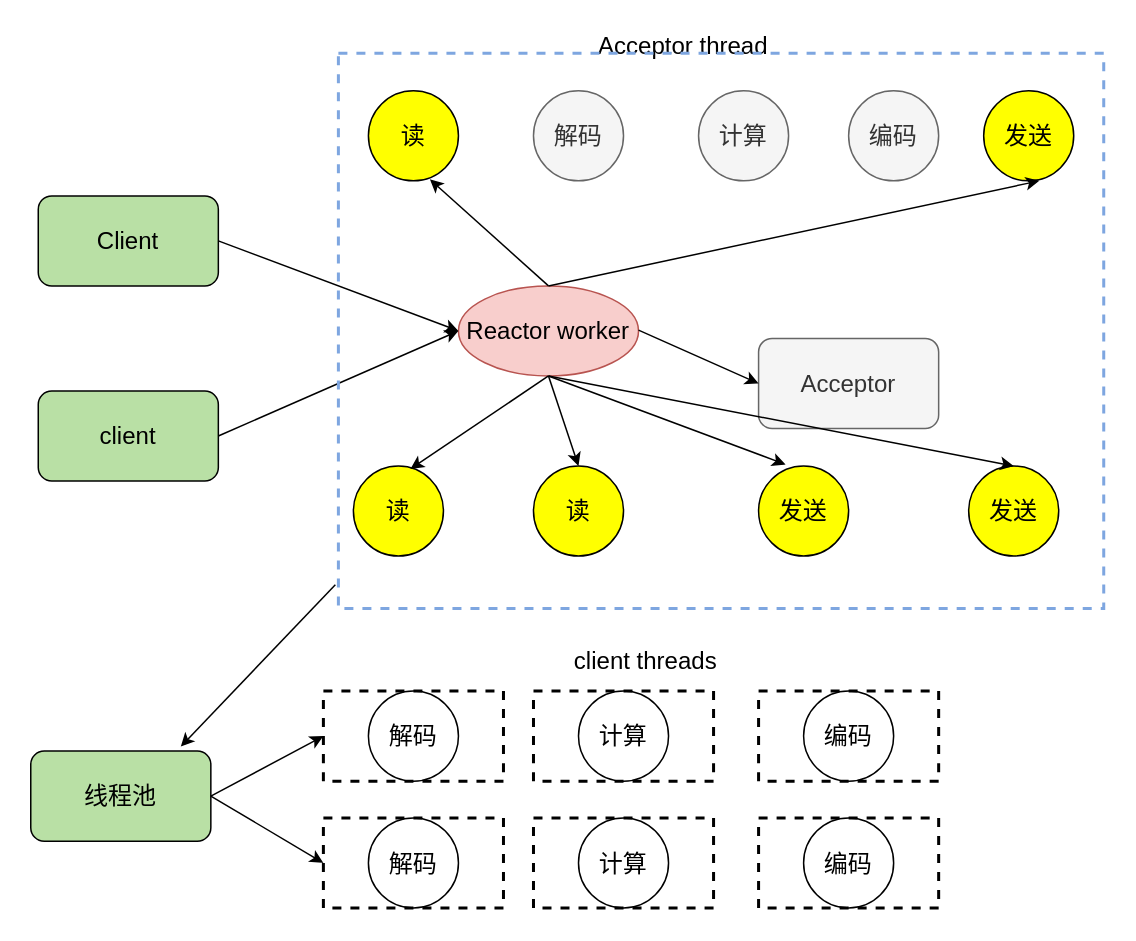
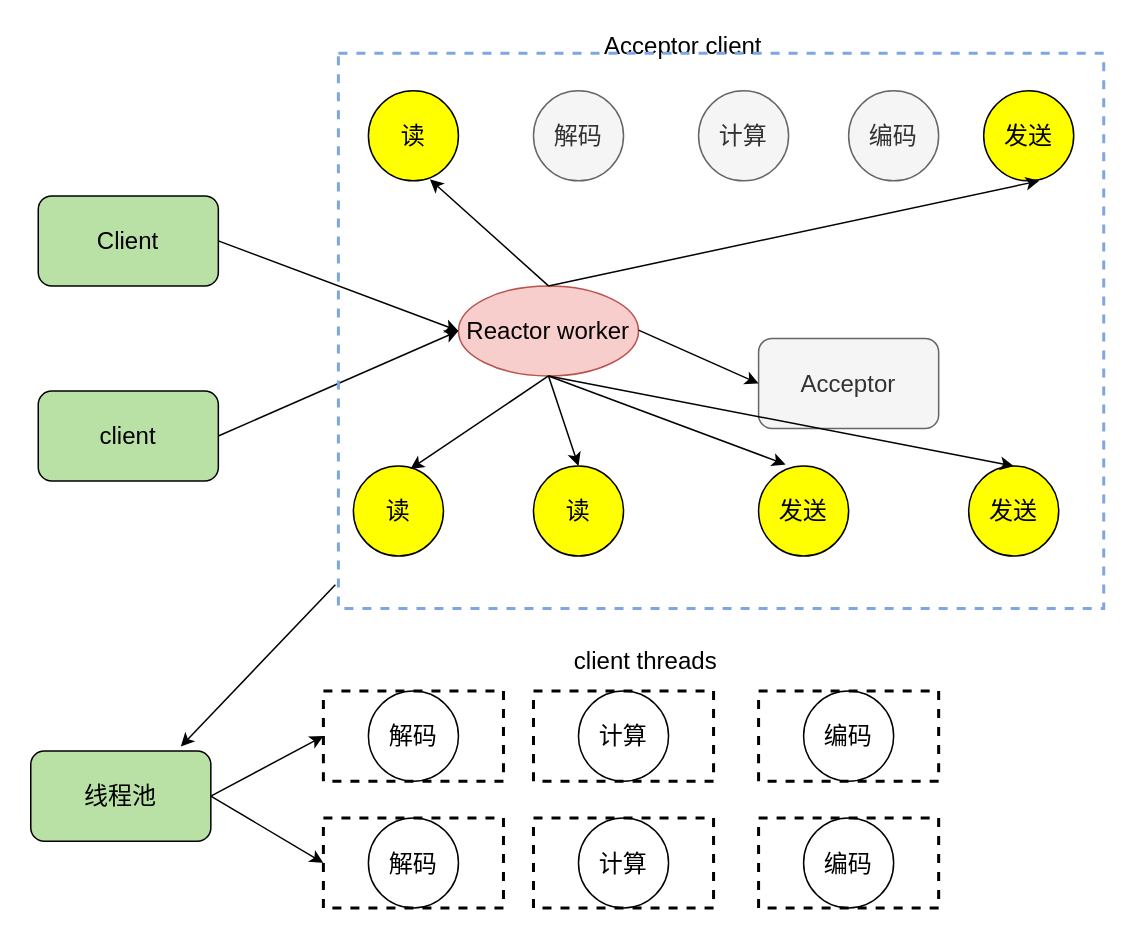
(683, 46) -> (683, 46)
